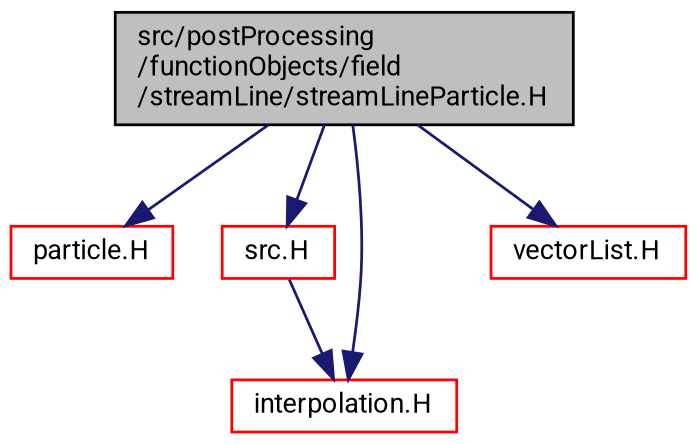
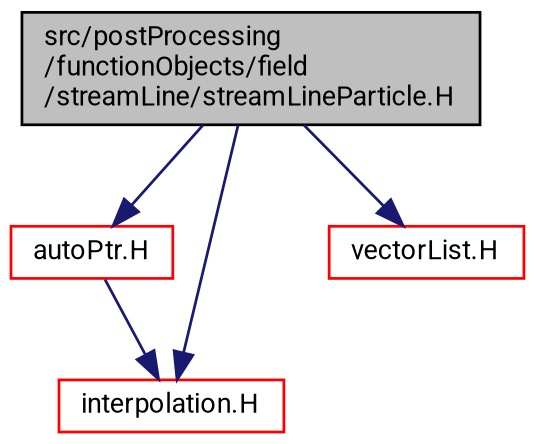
(92, 252) -> none
(278, 252) -> (92, 252)
